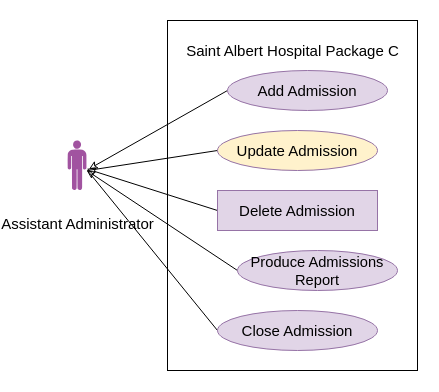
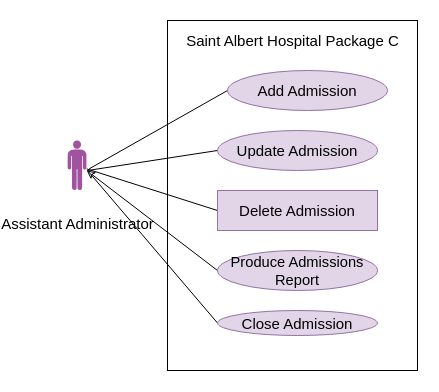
(293, 51) -> (293, 41)
(298, 151) -> (298, 151)
(96, 165) -> (93, 166)
(95, 172) -> (94, 171)
(318, 271) -> (298, 271)
(298, 331) -> (298, 323)
